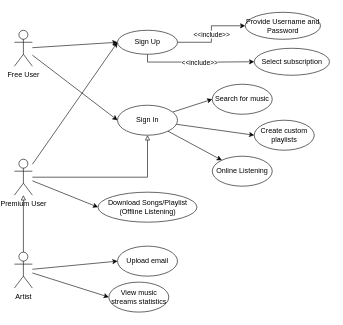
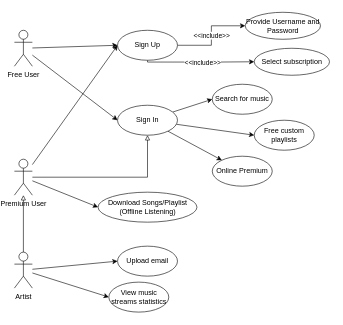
(147, 42) -> (147, 45)
(284, 135) -> (284, 135)
(242, 171) -> (242, 171)
